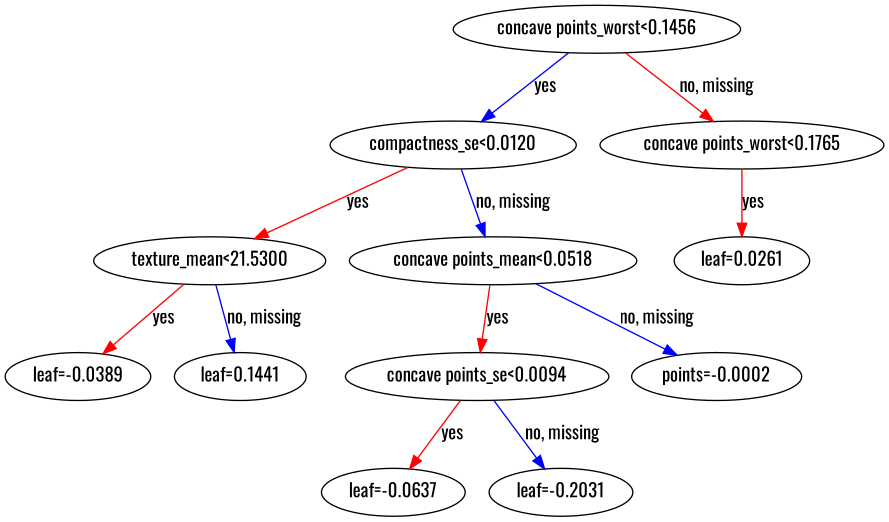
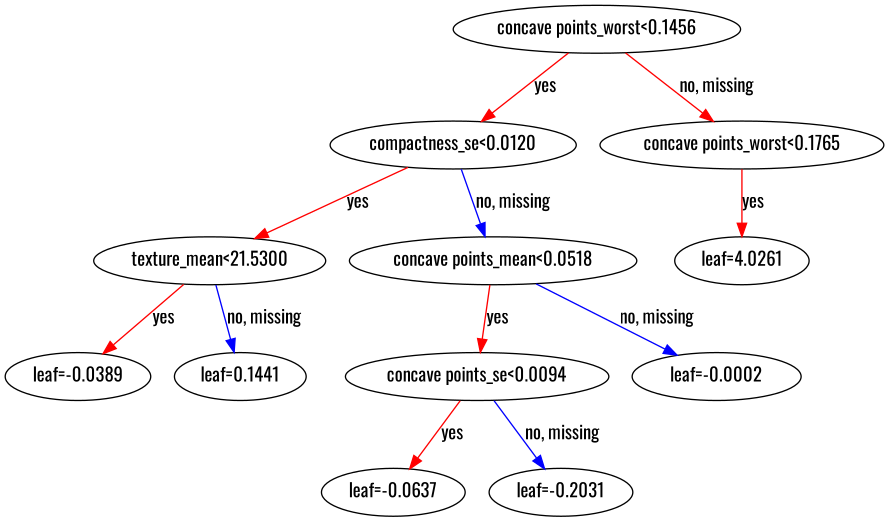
(530, 83) -> (530, 83)
(742, 261) -> (742, 261)
(717, 377) -> (717, 377)
